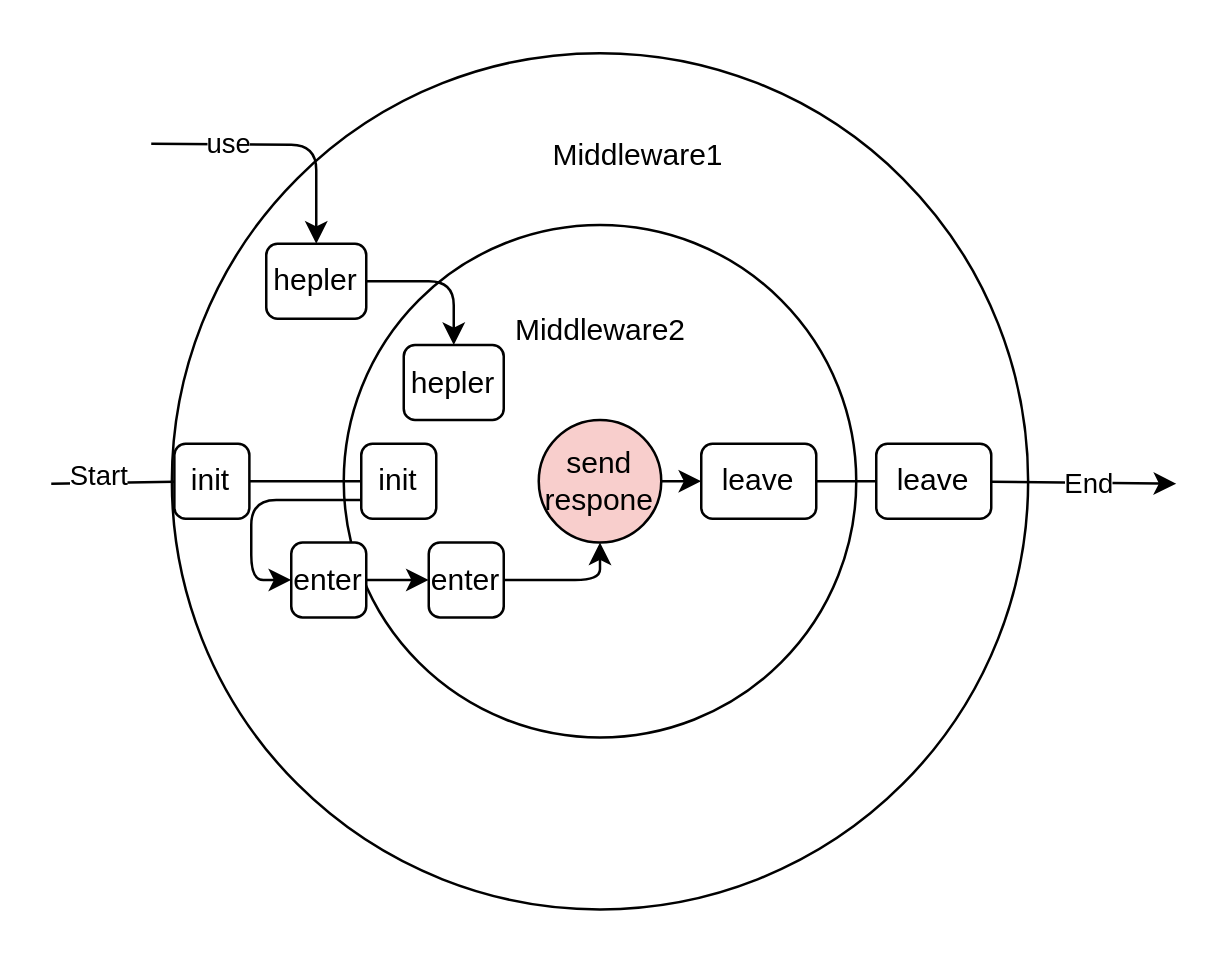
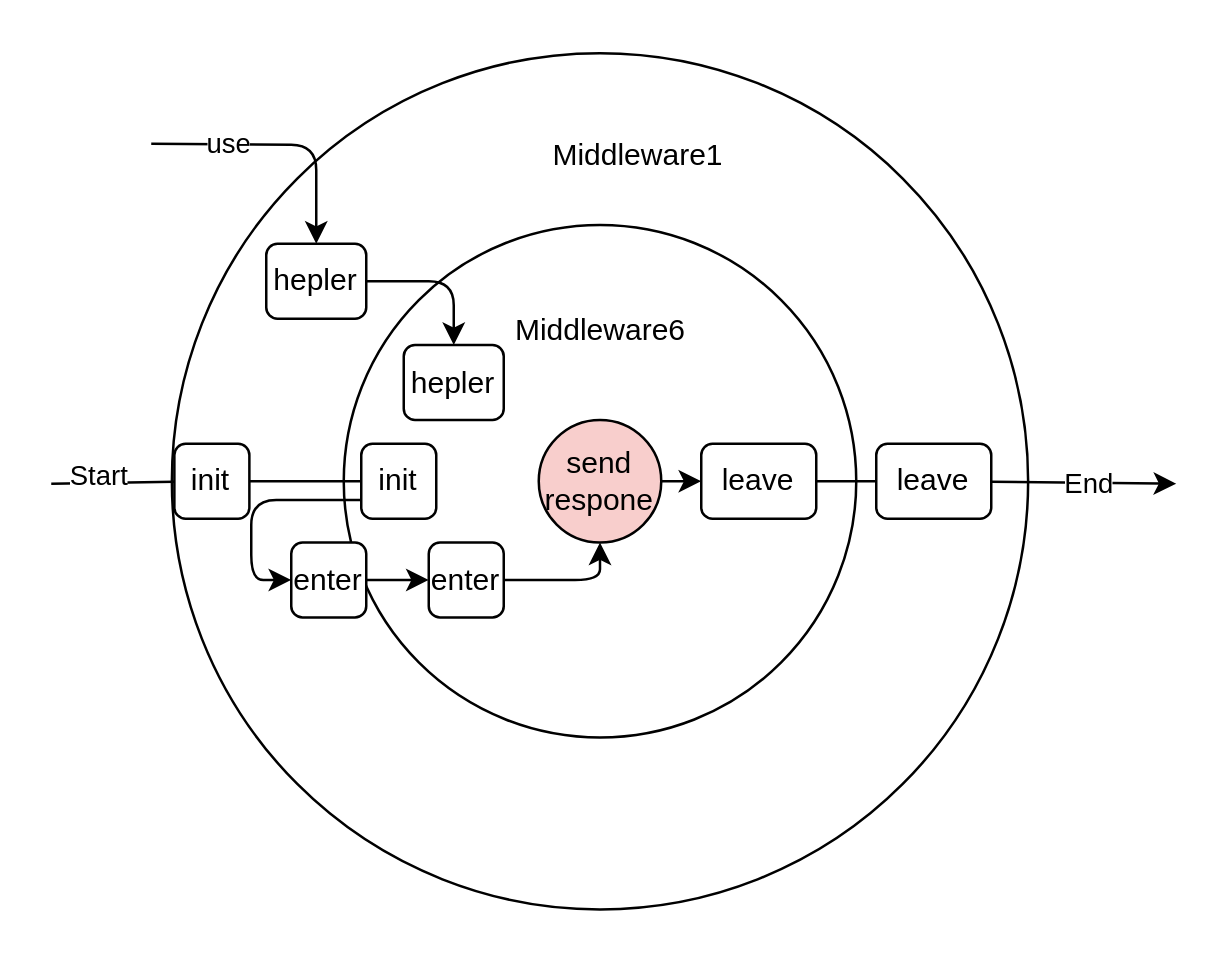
(601, 331) -> (601, 331)
